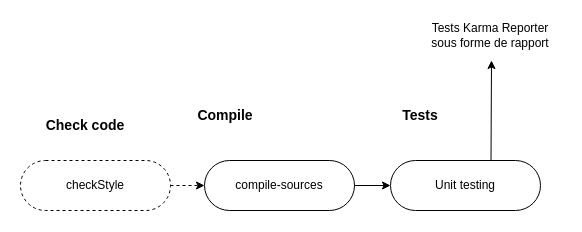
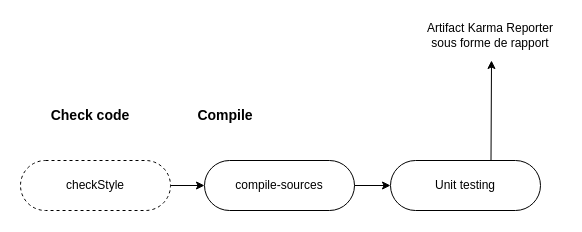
(491, 36) -> (491, 36)
(421, 116) -> none
(86, 126) -> (91, 116)
(184, 186) -> (184, 186)
